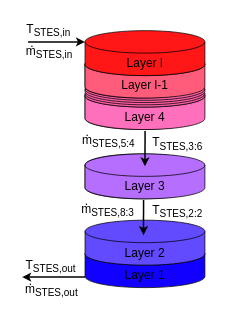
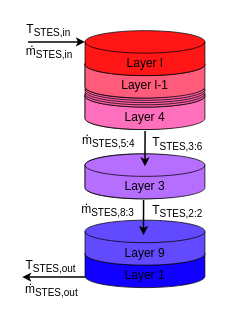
(145, 252) -> (145, 252)
